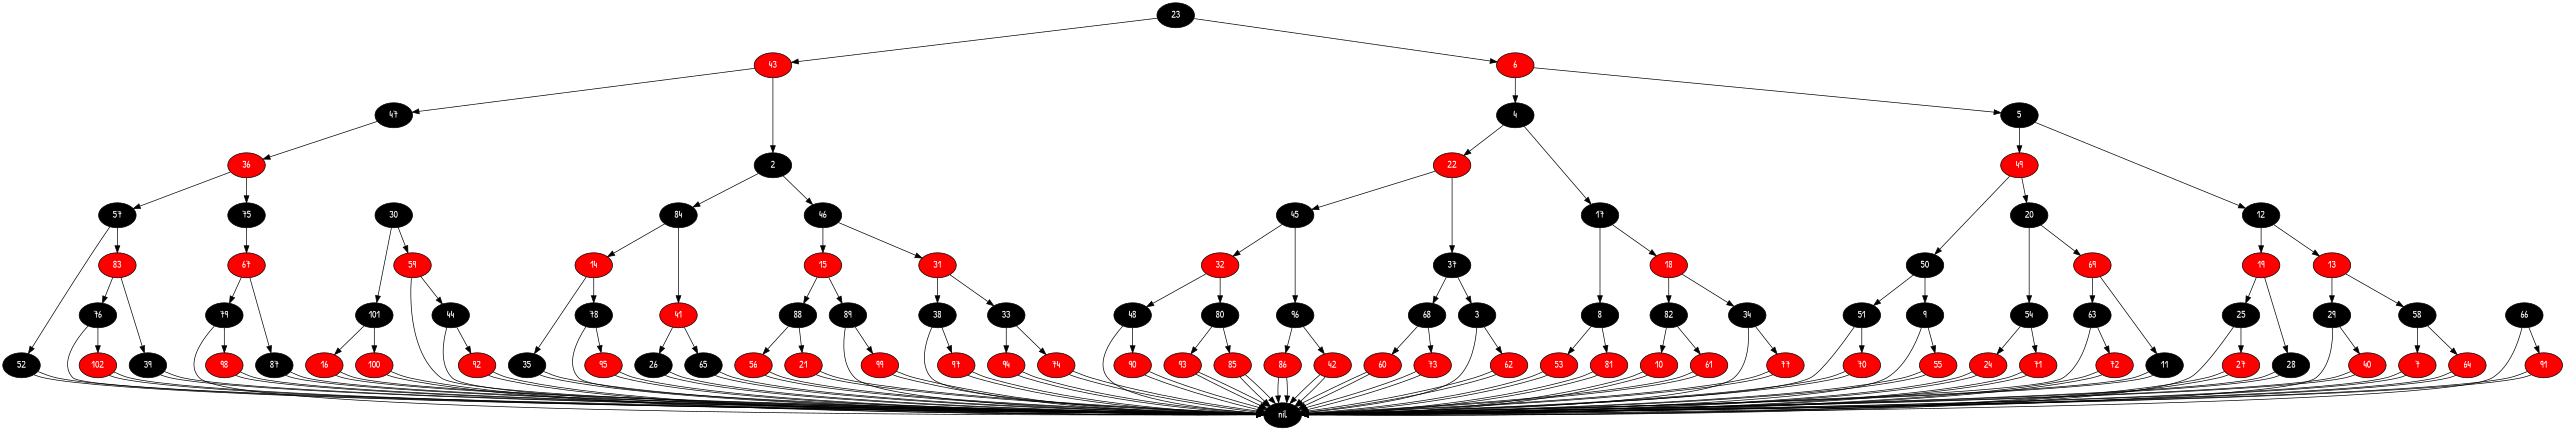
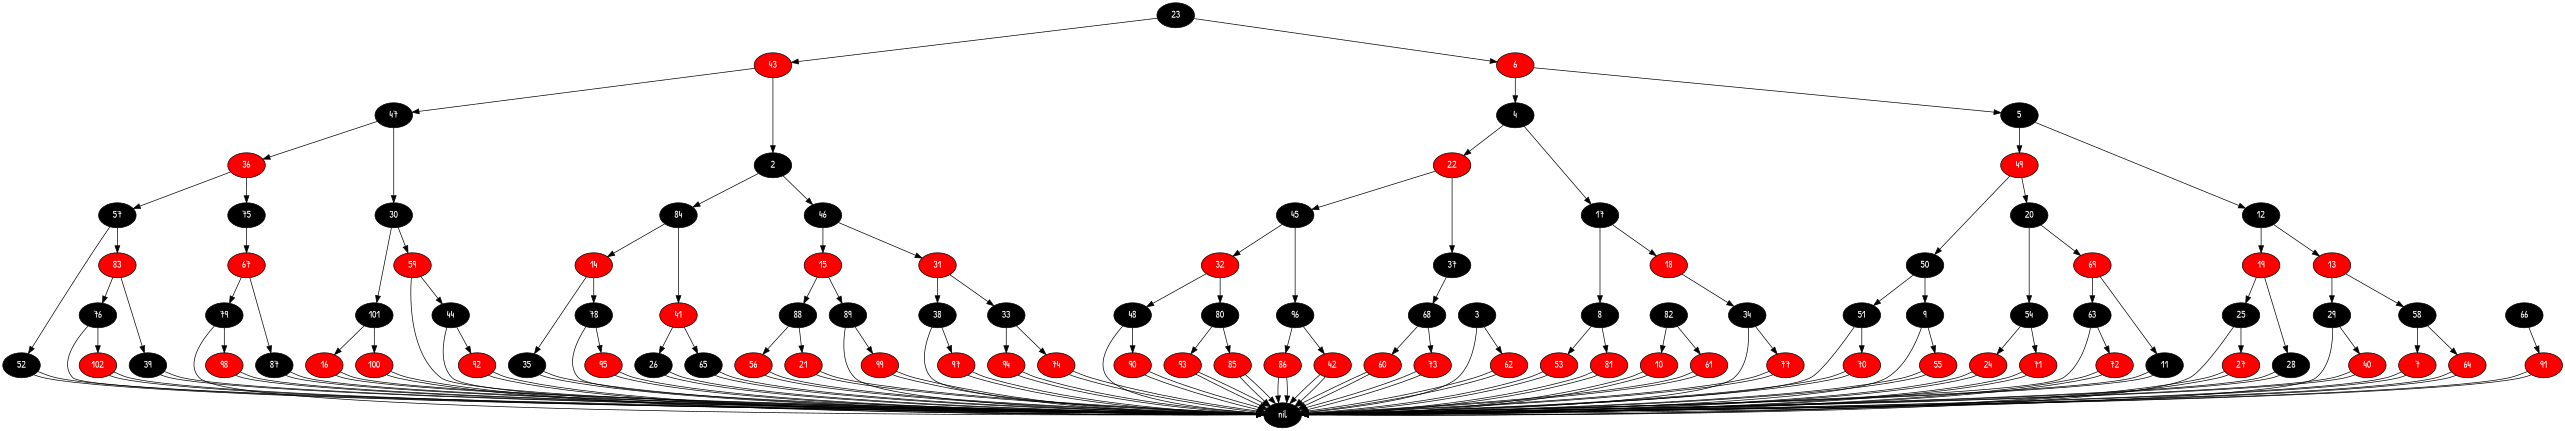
none -> (394, 162)
(1463, 287) -> none
(1669, 287) -> none
(1931, 408) -> none
